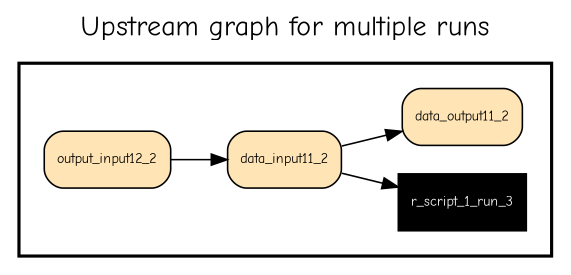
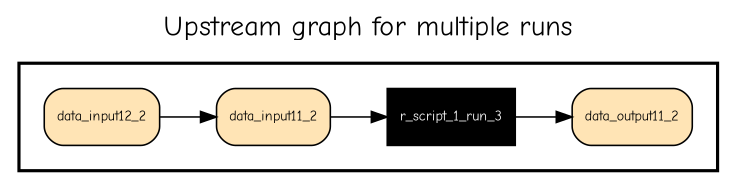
(364, 141) -> (536, 117)
(107, 160) -> (102, 117)
